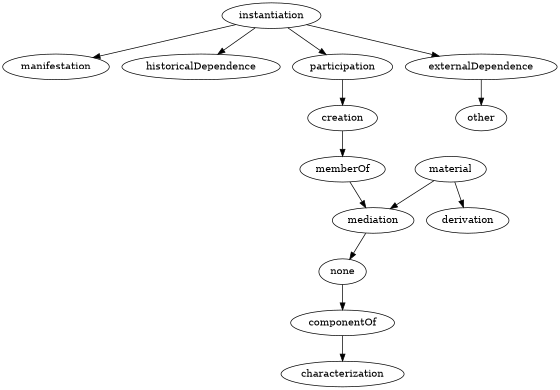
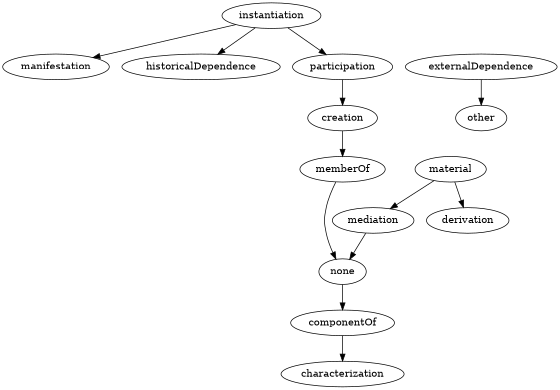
(369, 40) -> none
(356, 192) -> (325, 217)
